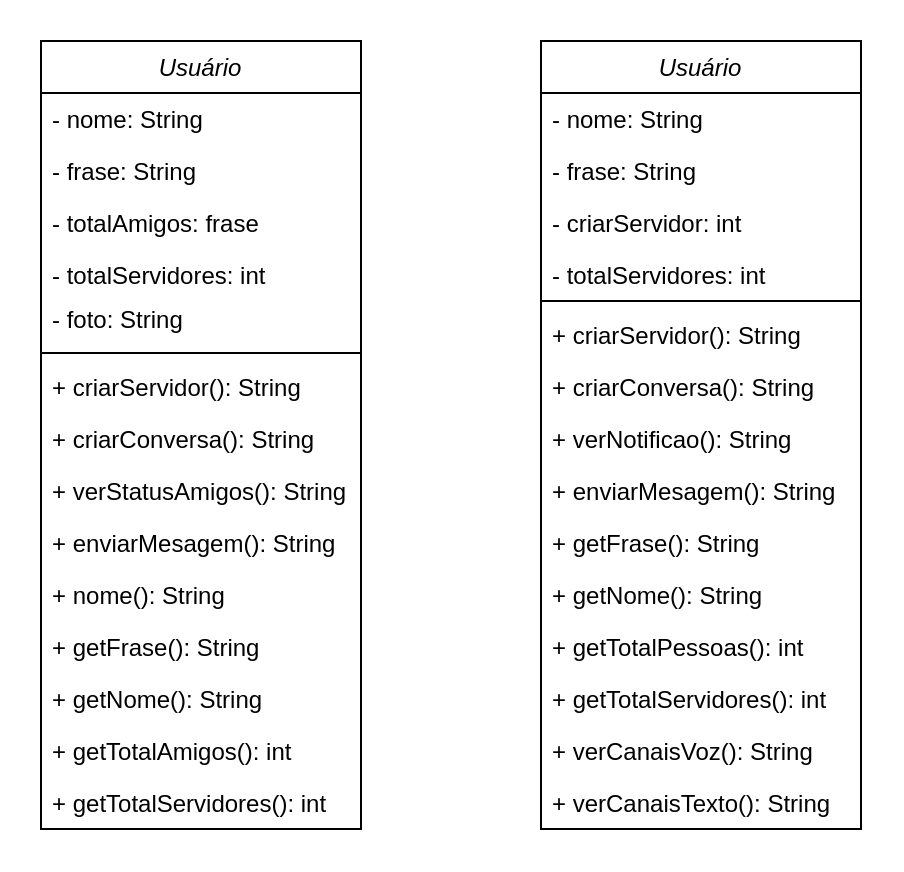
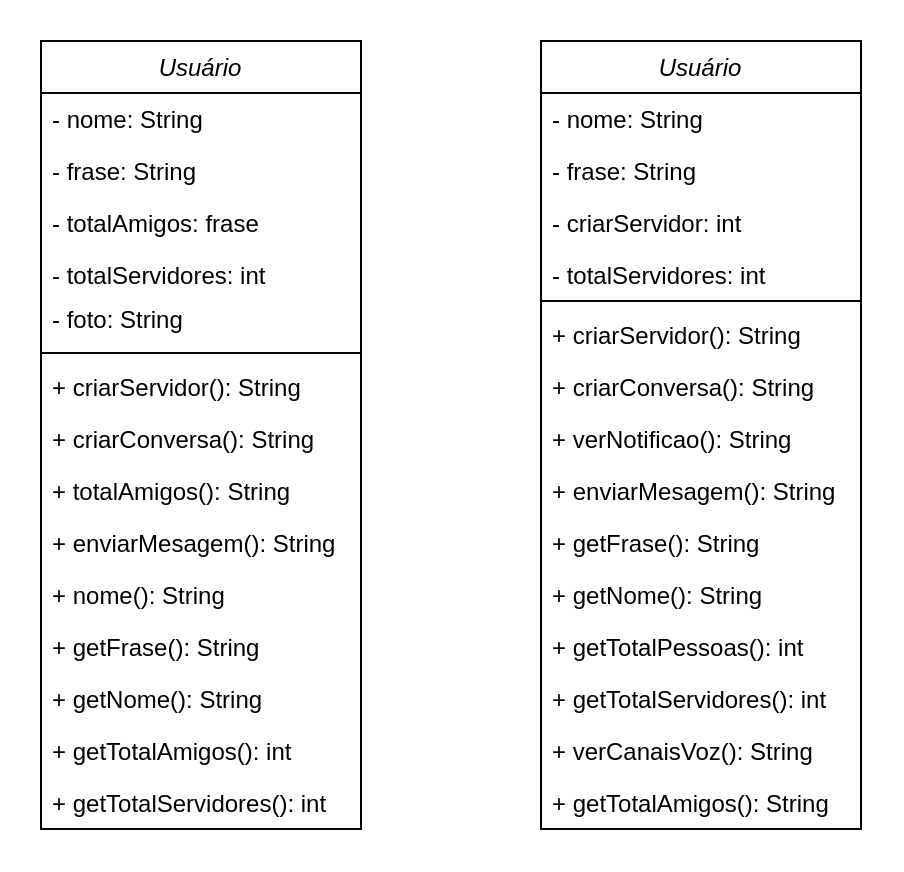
(218, 492) -> (188, 492)
(711, 804) -> (708, 804)
